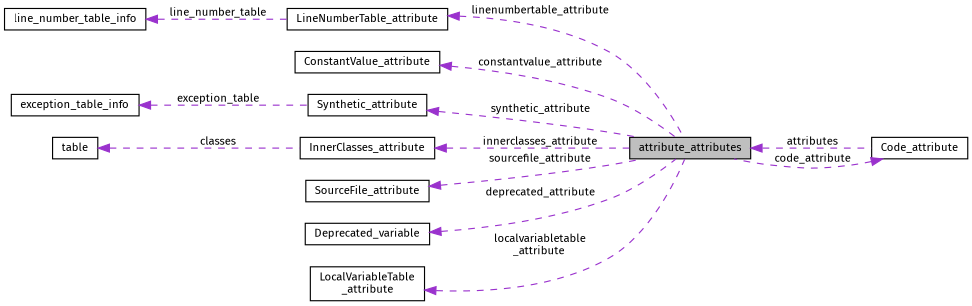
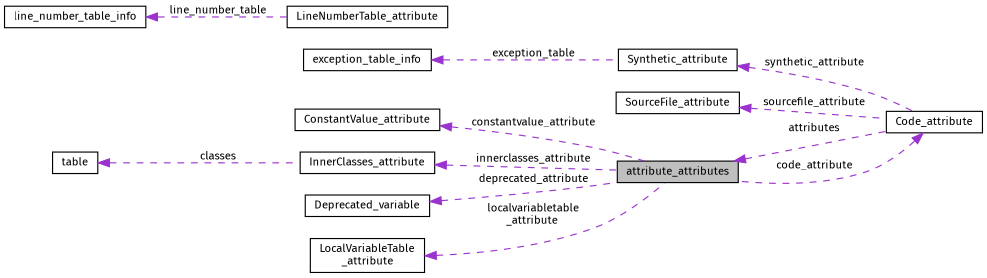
(591, 43) -> none
(539, 123) -> (833, 83)
(542, 174) -> (819, 113)
